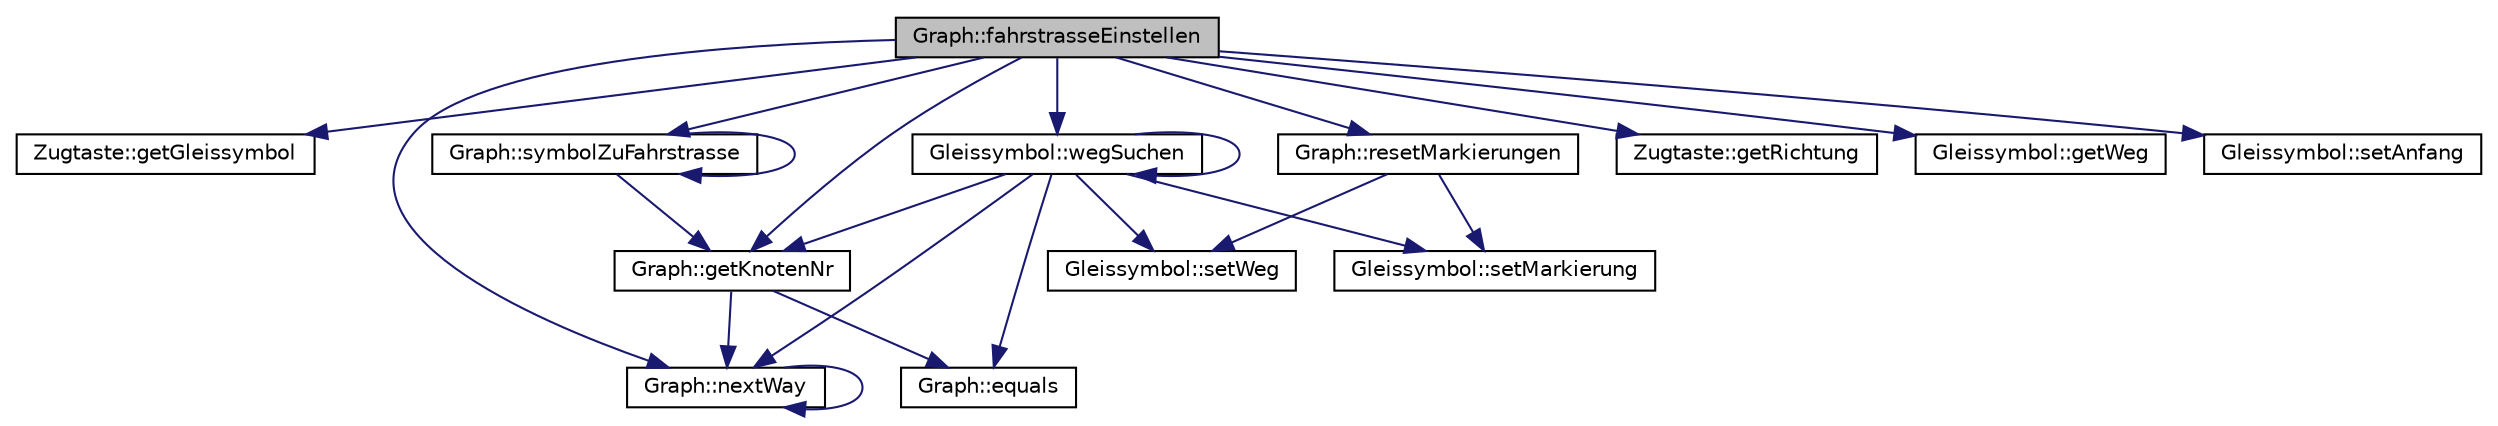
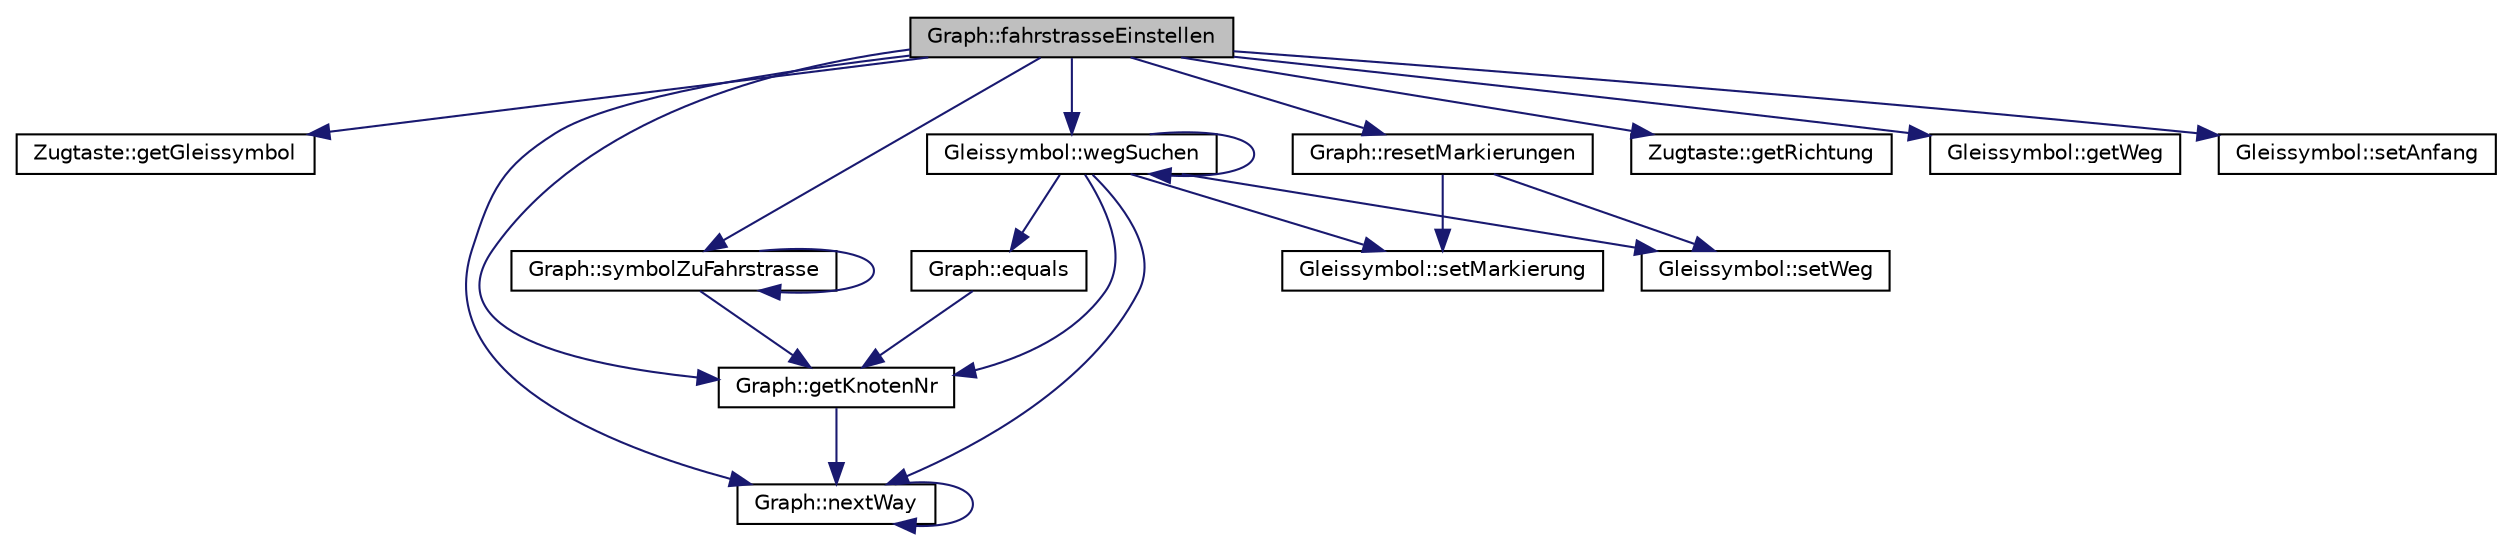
(851, 325) -> (926, 323)
